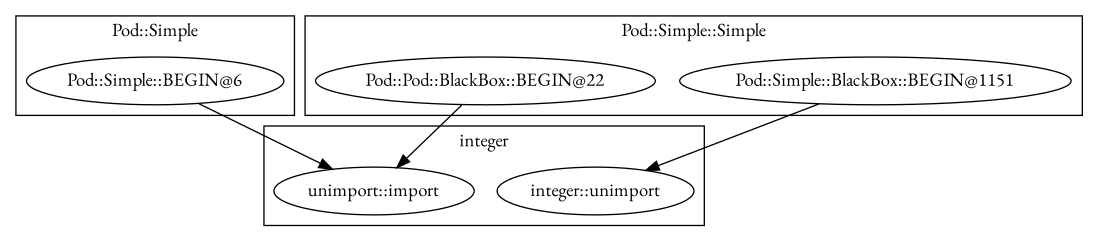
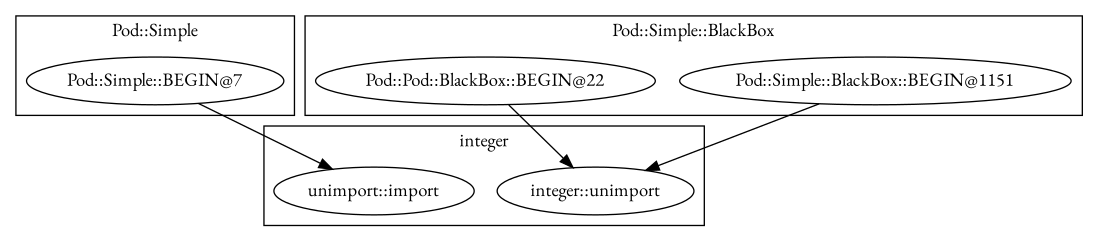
(694, 31) -> (694, 31)
(155, 81) -> (155, 81)
(432, 134) -> (539, 134)
